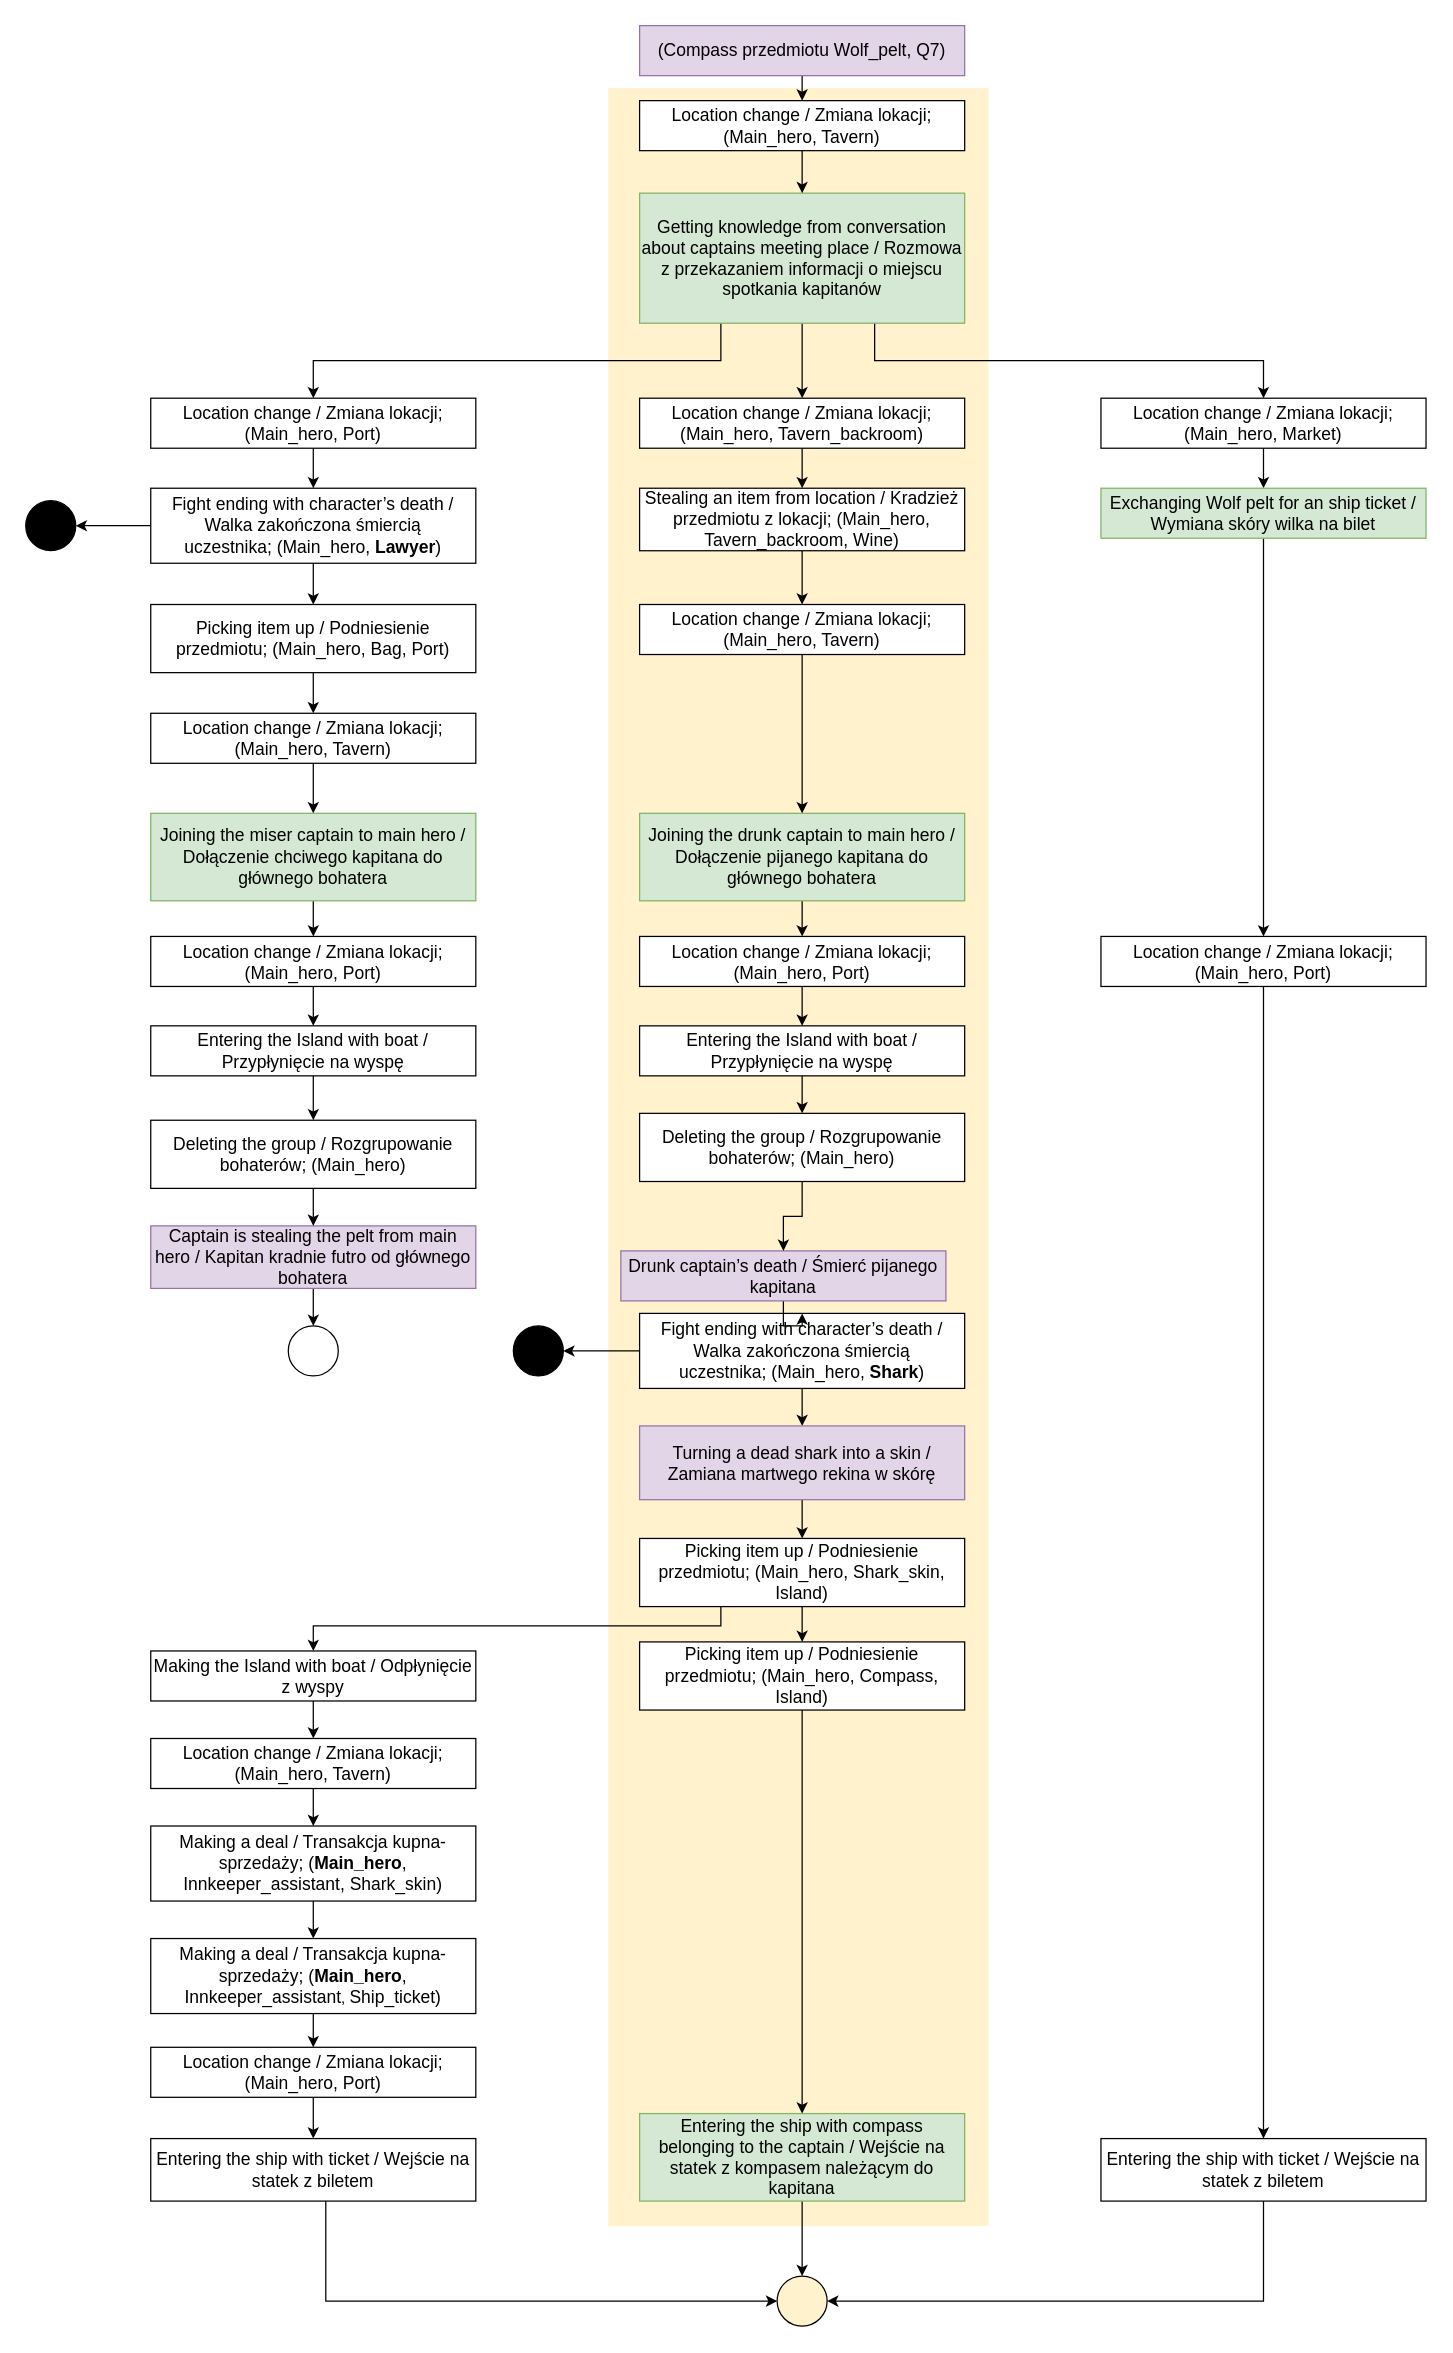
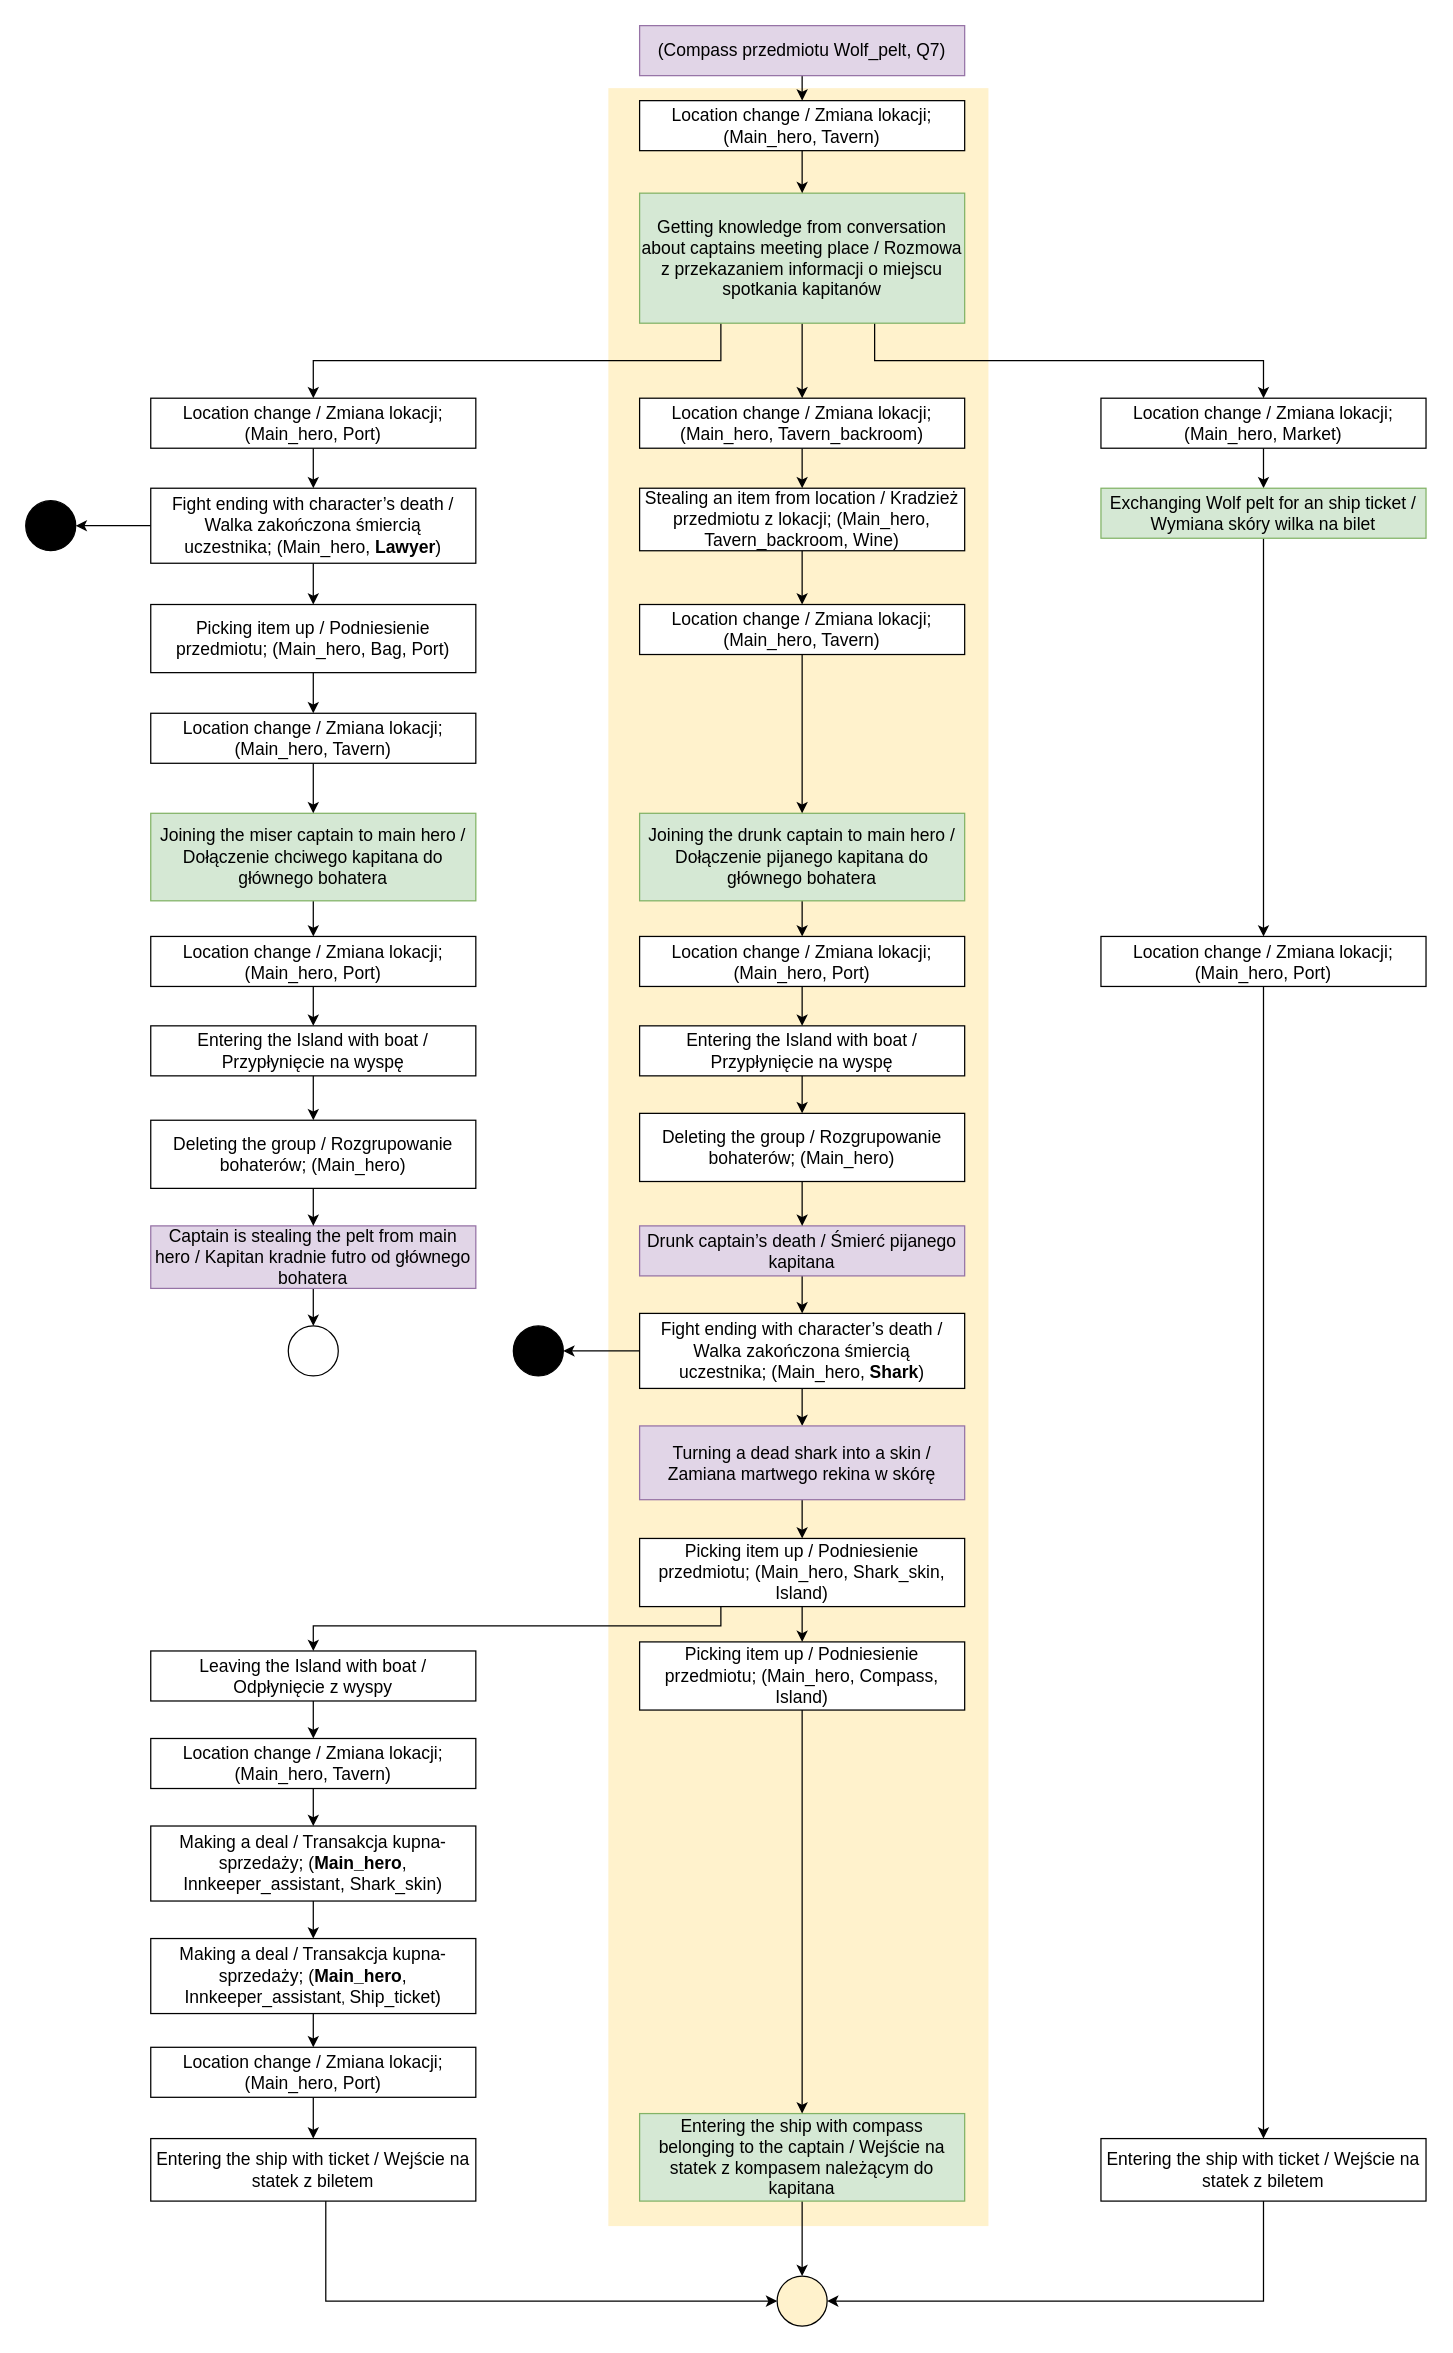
(783, 1276) -> (802, 1251)
(313, 1676) -> (313, 1676)
